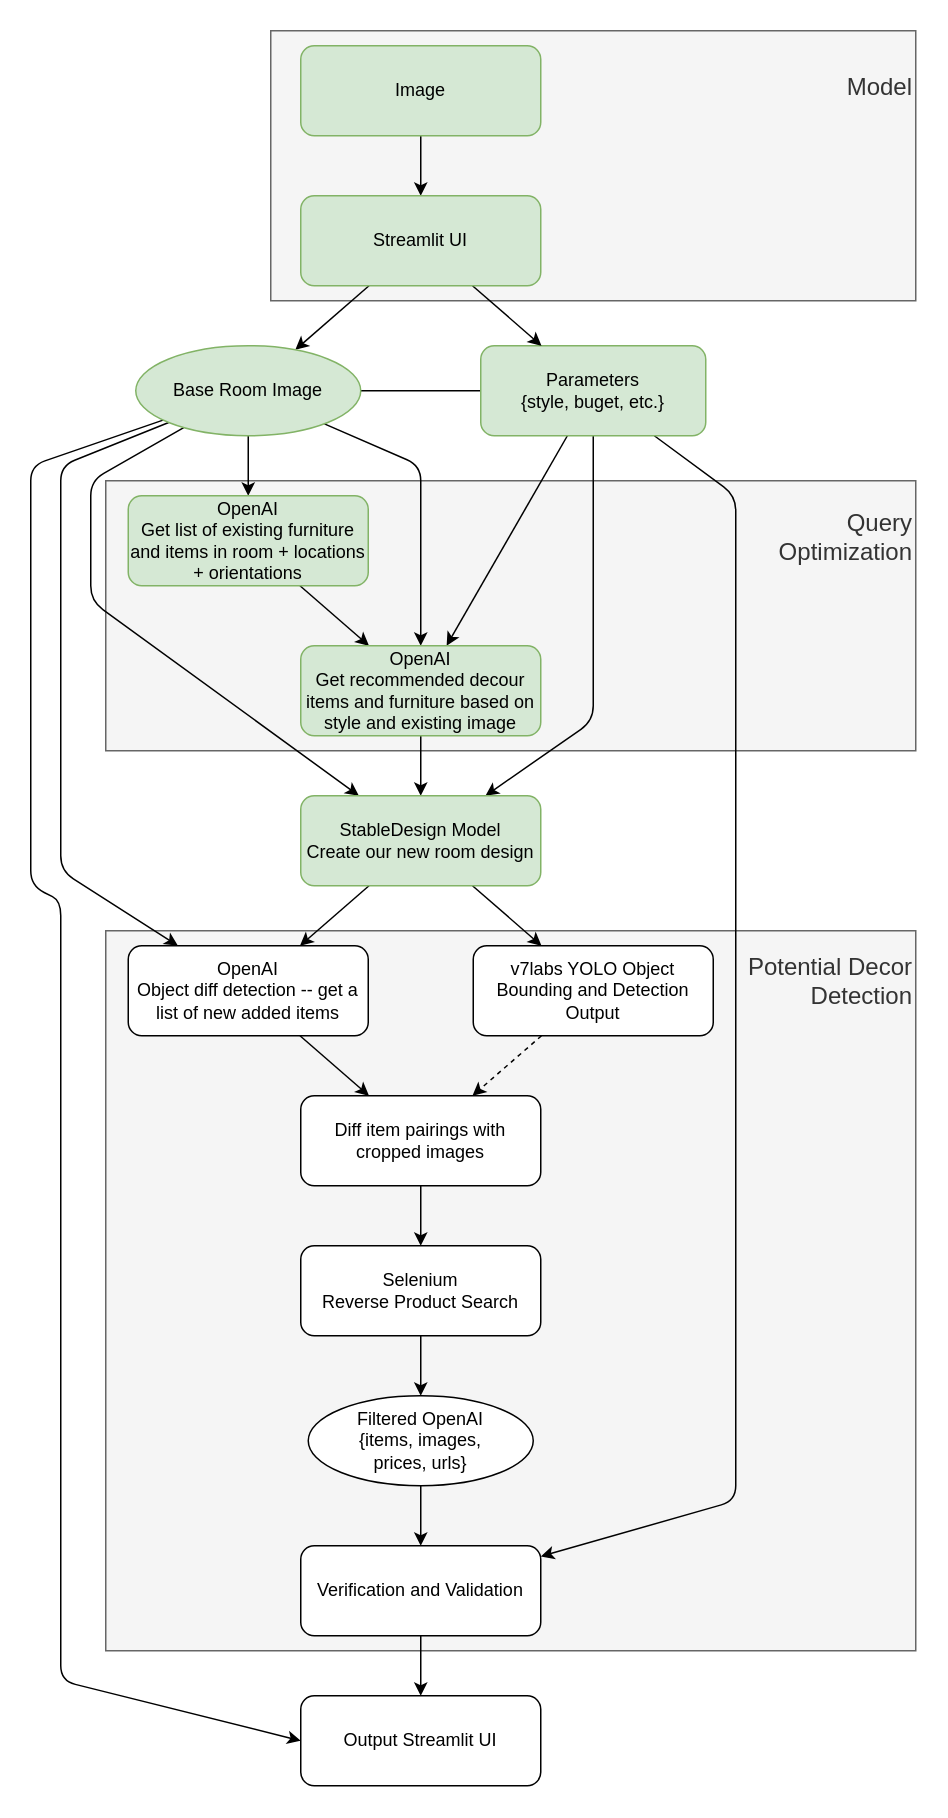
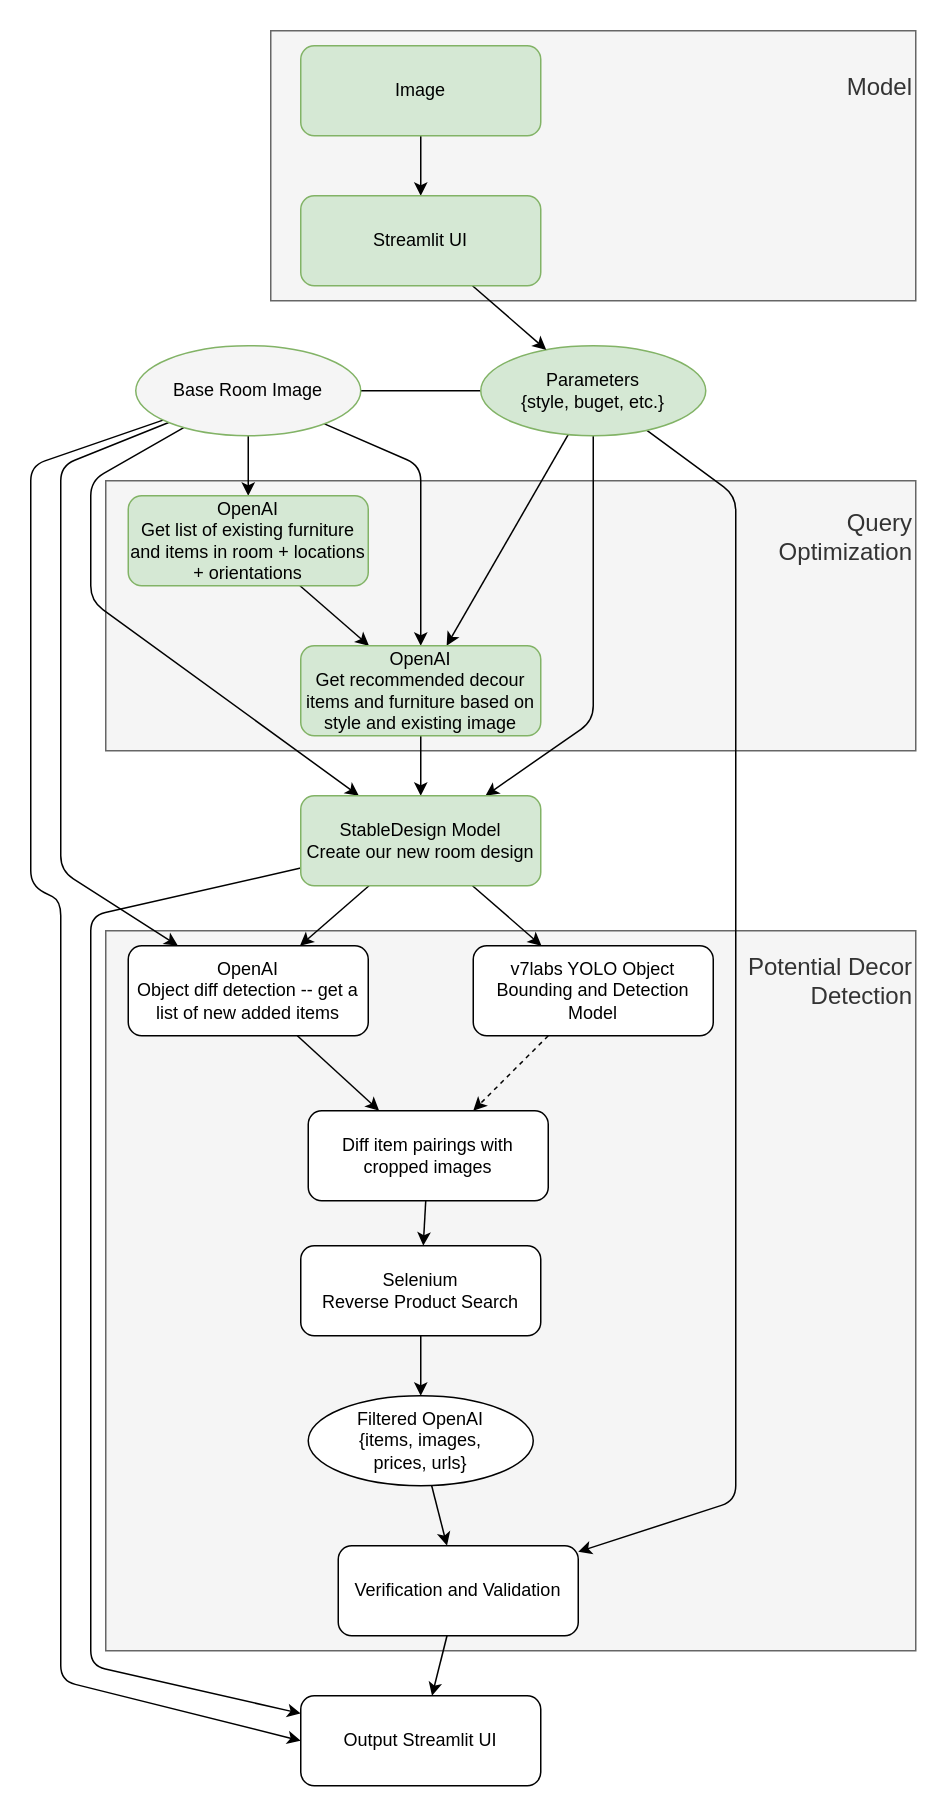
(336, 315) -> none
(248, 391) -> (248, 391)
(593, 391) -> (593, 391)
(593, 991) -> (593, 991)
(421, 1141) -> (428, 1156)
none -> (91, 1286)
(421, 1591) -> (458, 1591)
